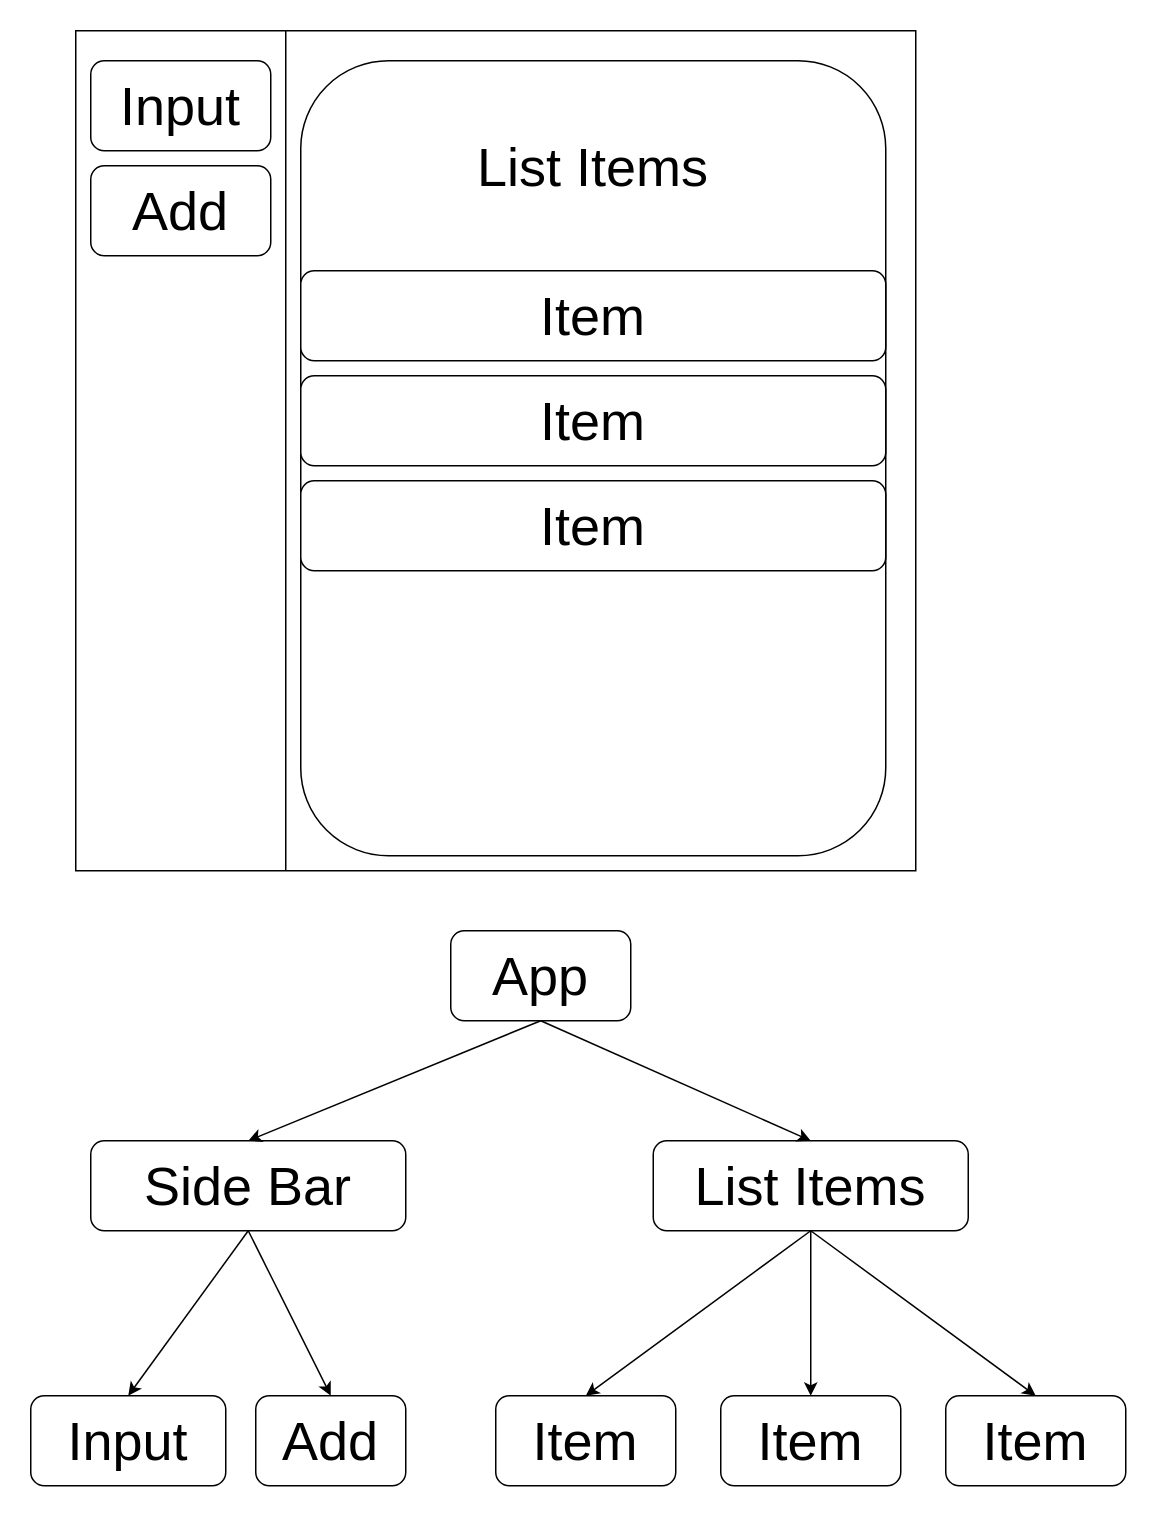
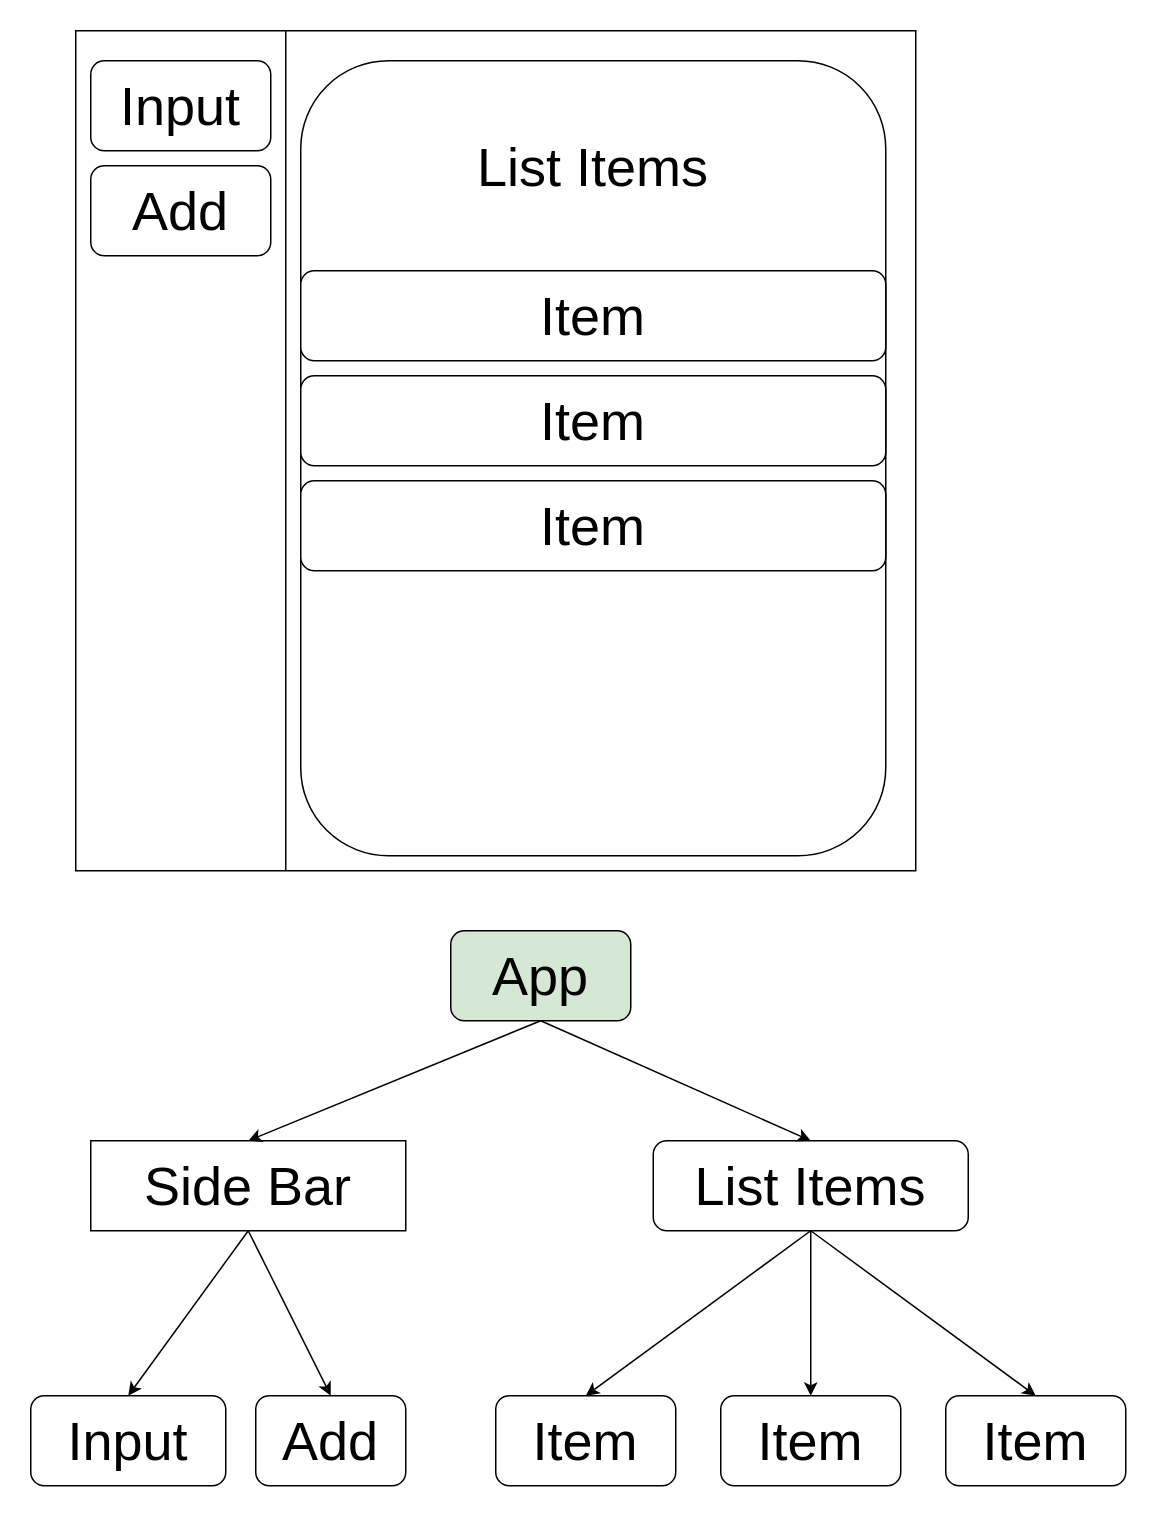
(541, 976) -> (541, 976)
(248, 1186) -> (248, 1186)
